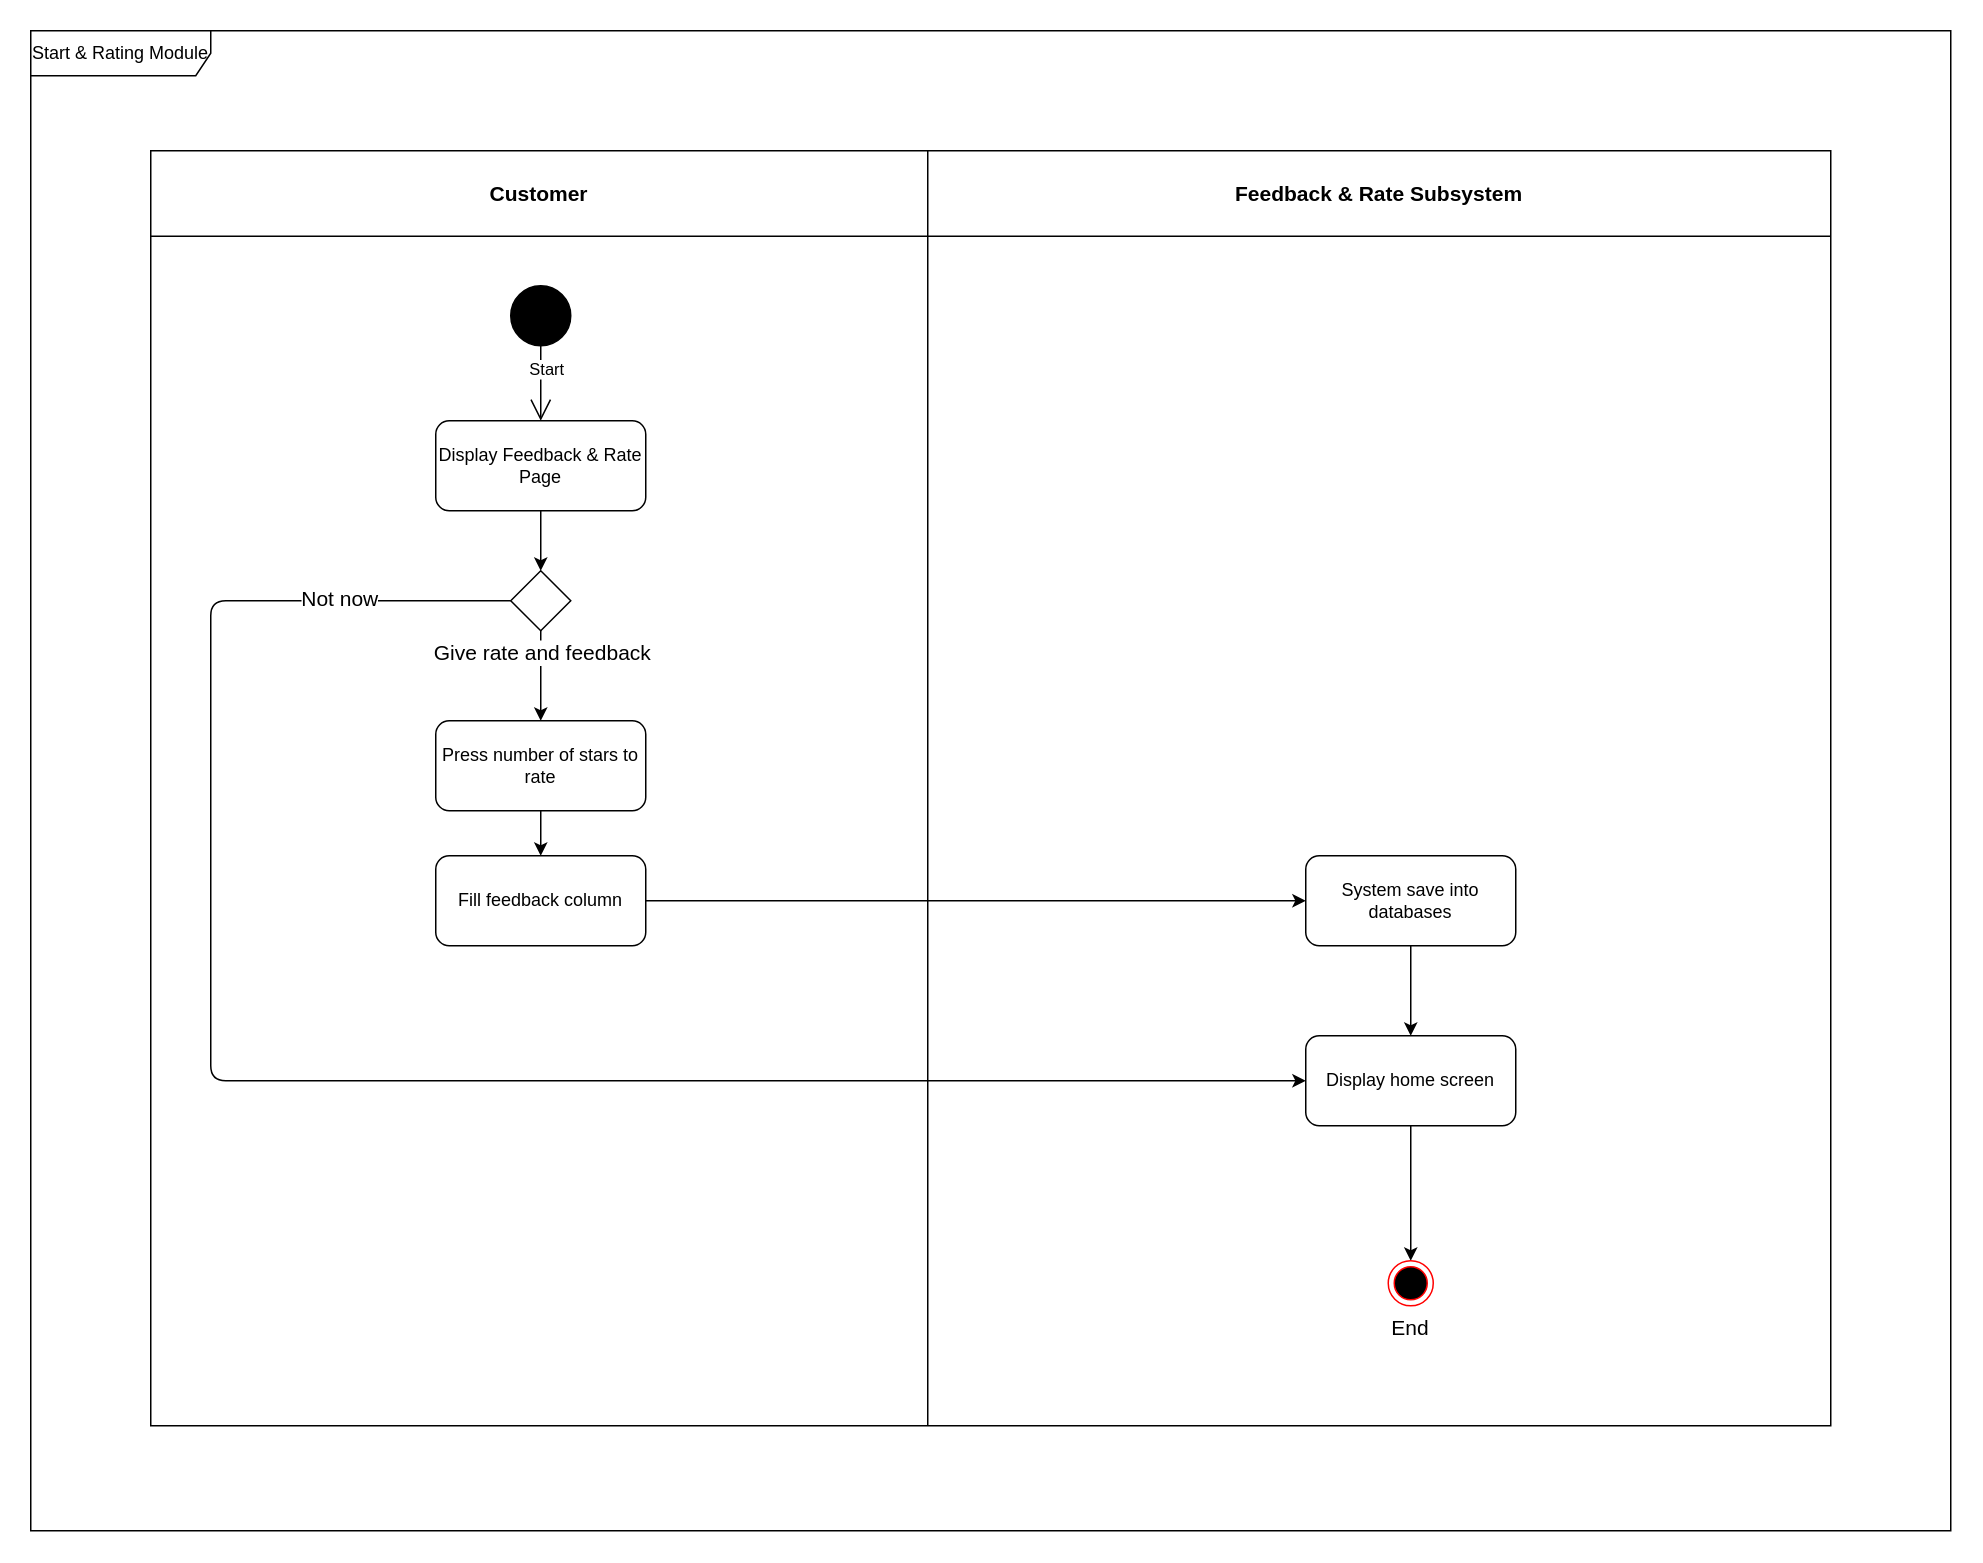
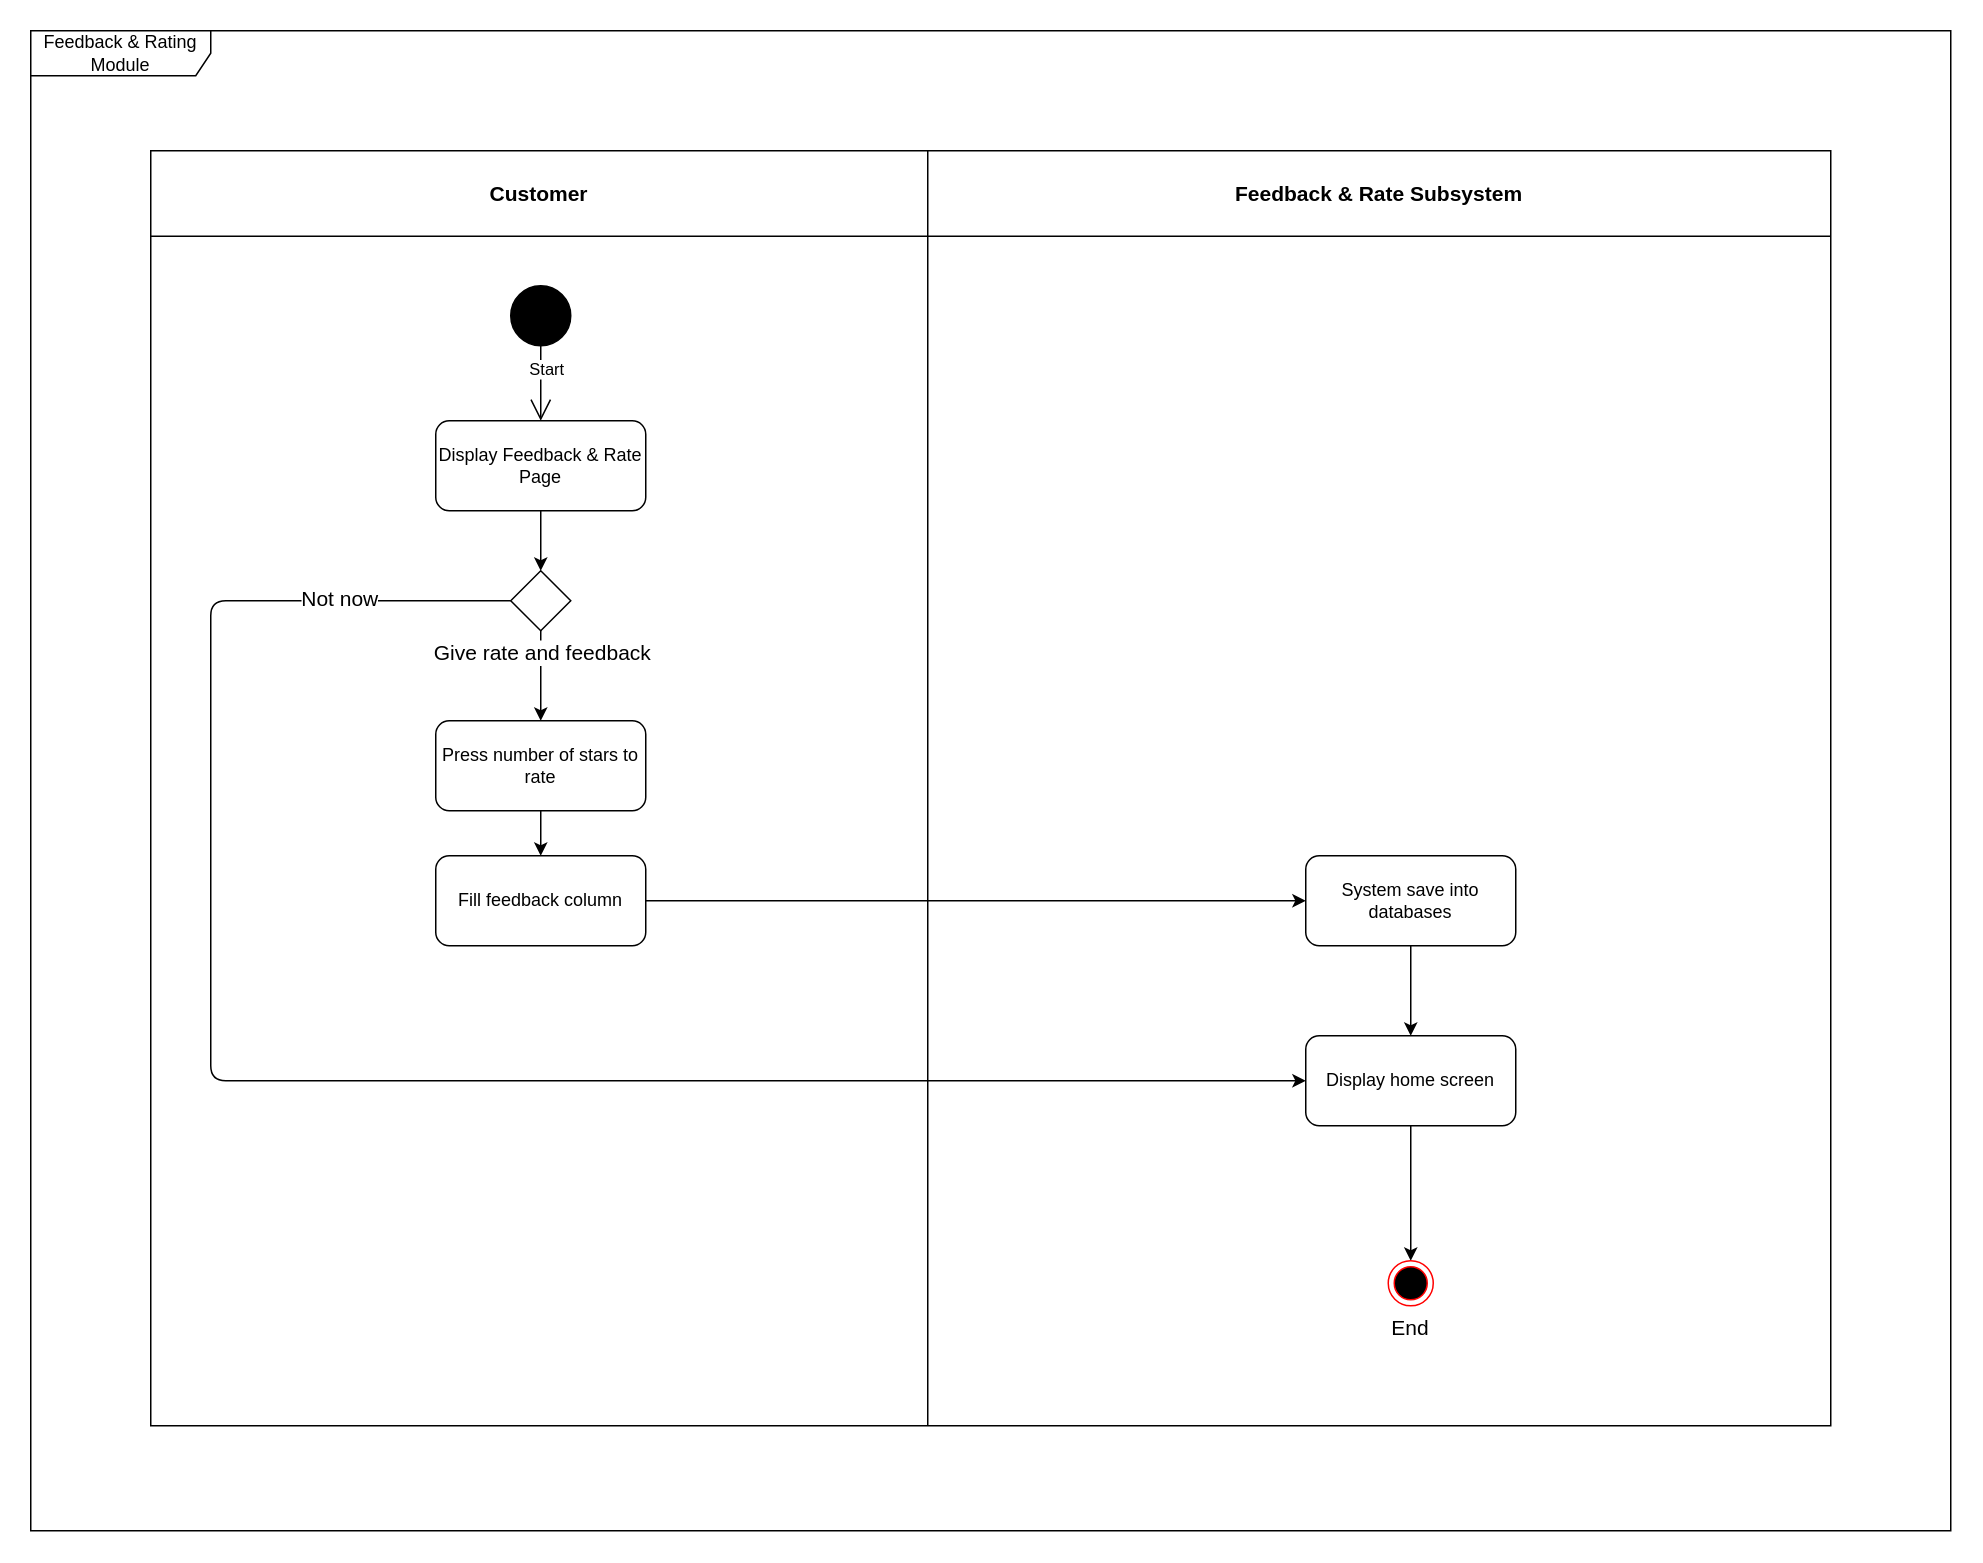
(121, 53) -> (121, 53)
